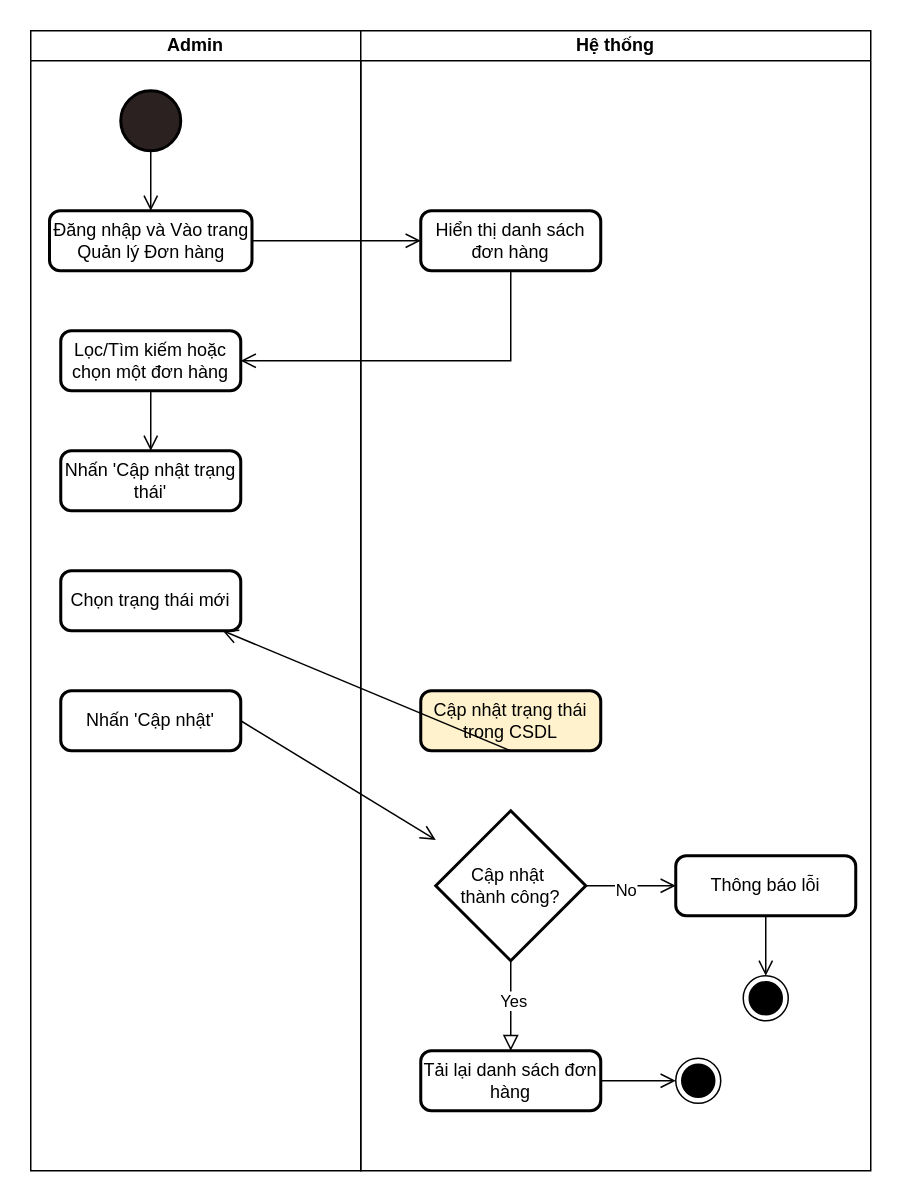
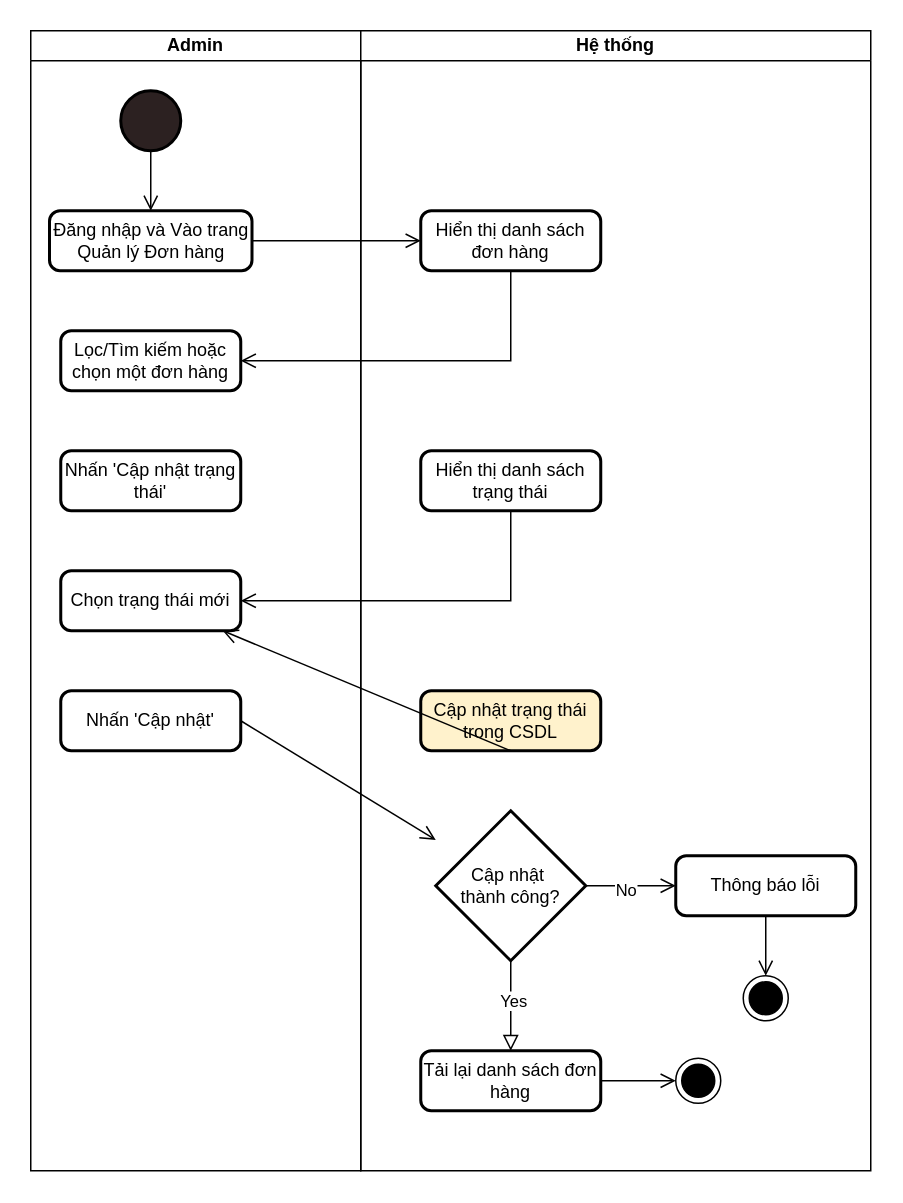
(151, 419) -> none
none -> (511, 481)
none -> (423, 601)
